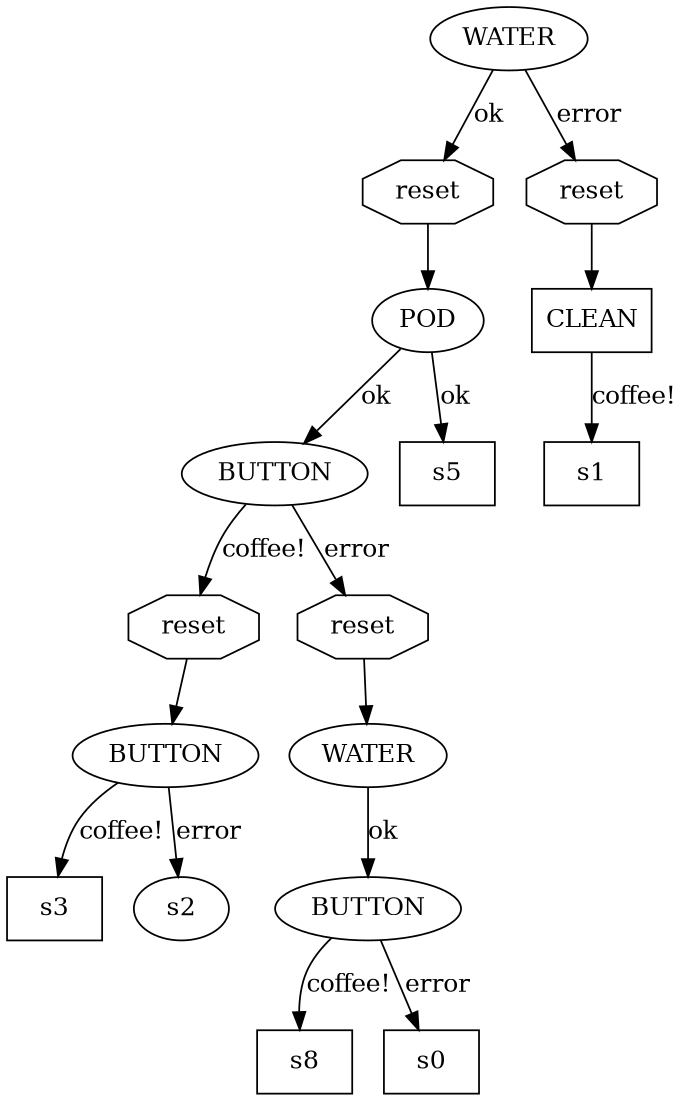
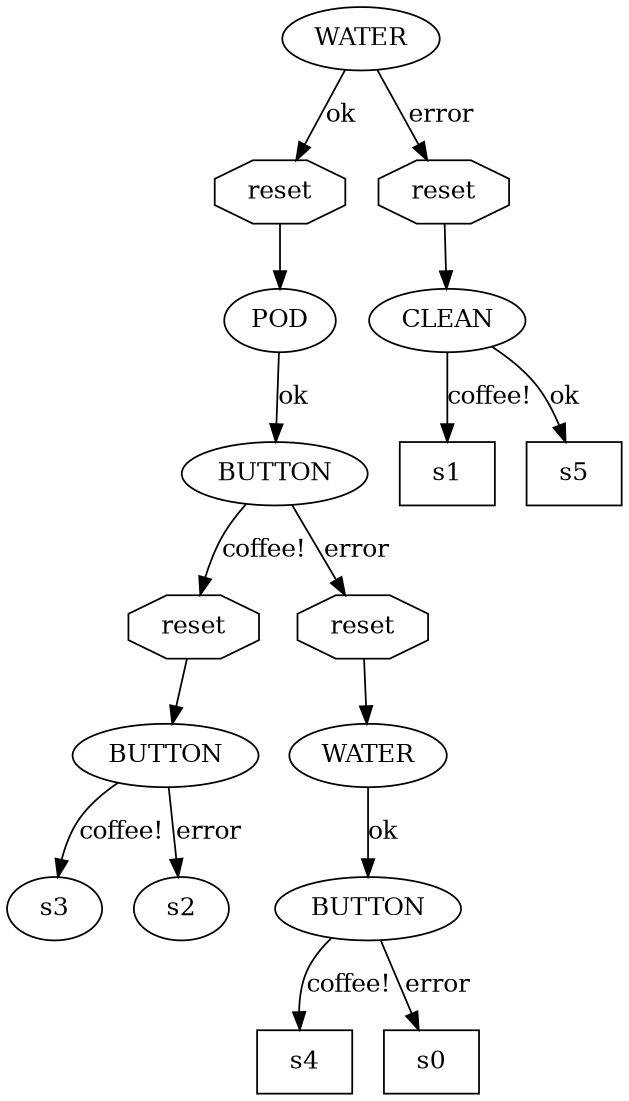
(592, 321) -> (447, 321)
(436, 388) -> (532, 380)
(55, 909) -> (55, 909)
(305, 1062) -> (305, 1062)
